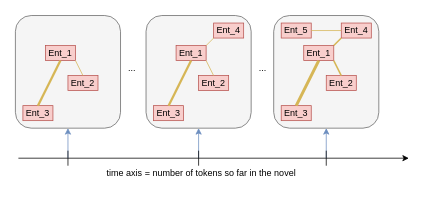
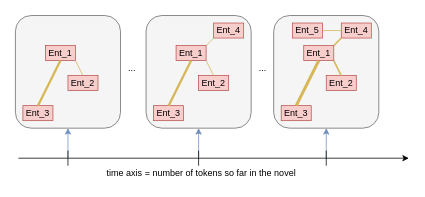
(296, 30) -> (307, 30)
